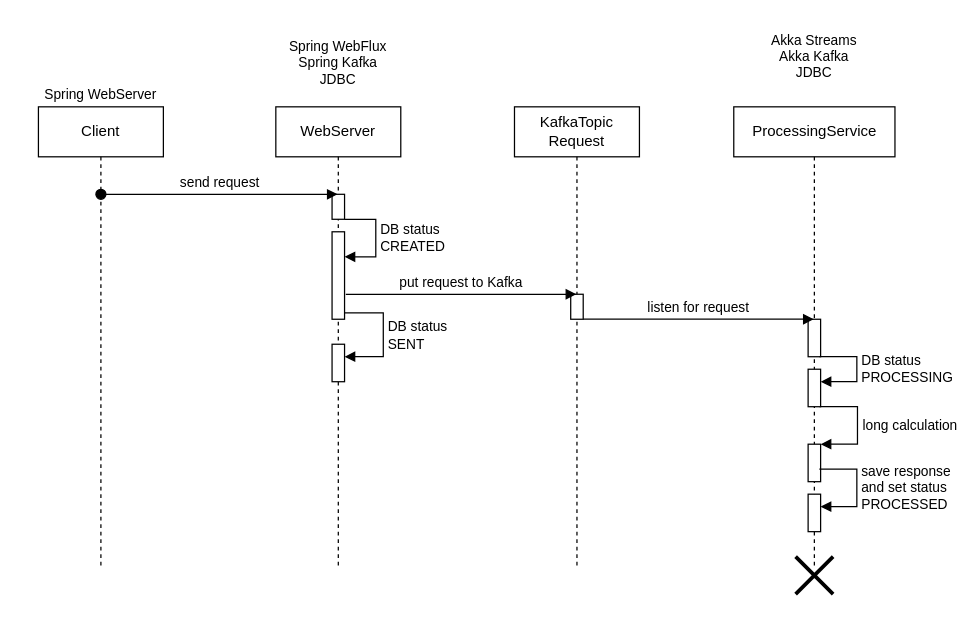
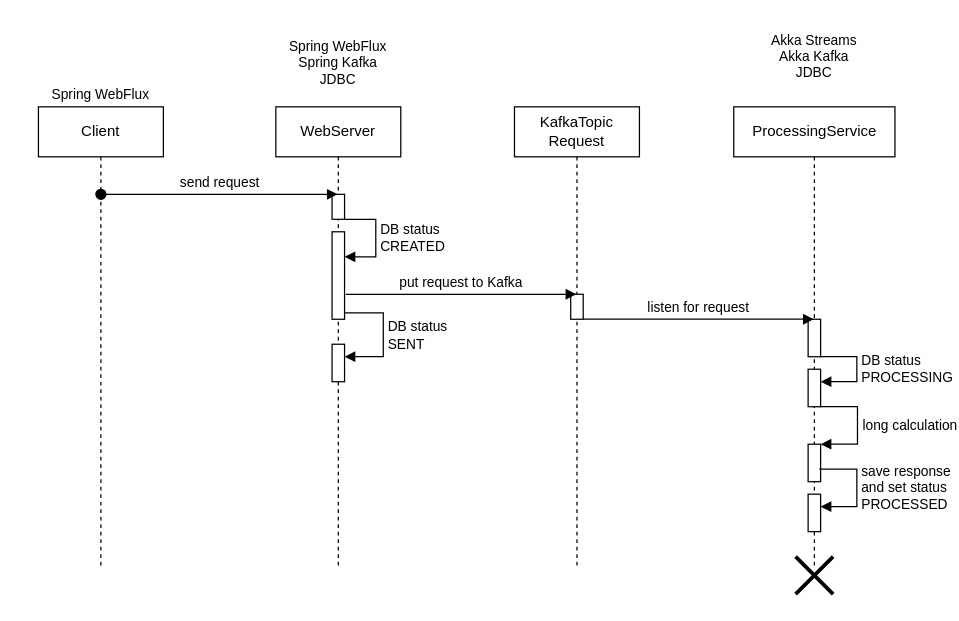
(101, 94) -> (101, 94)
